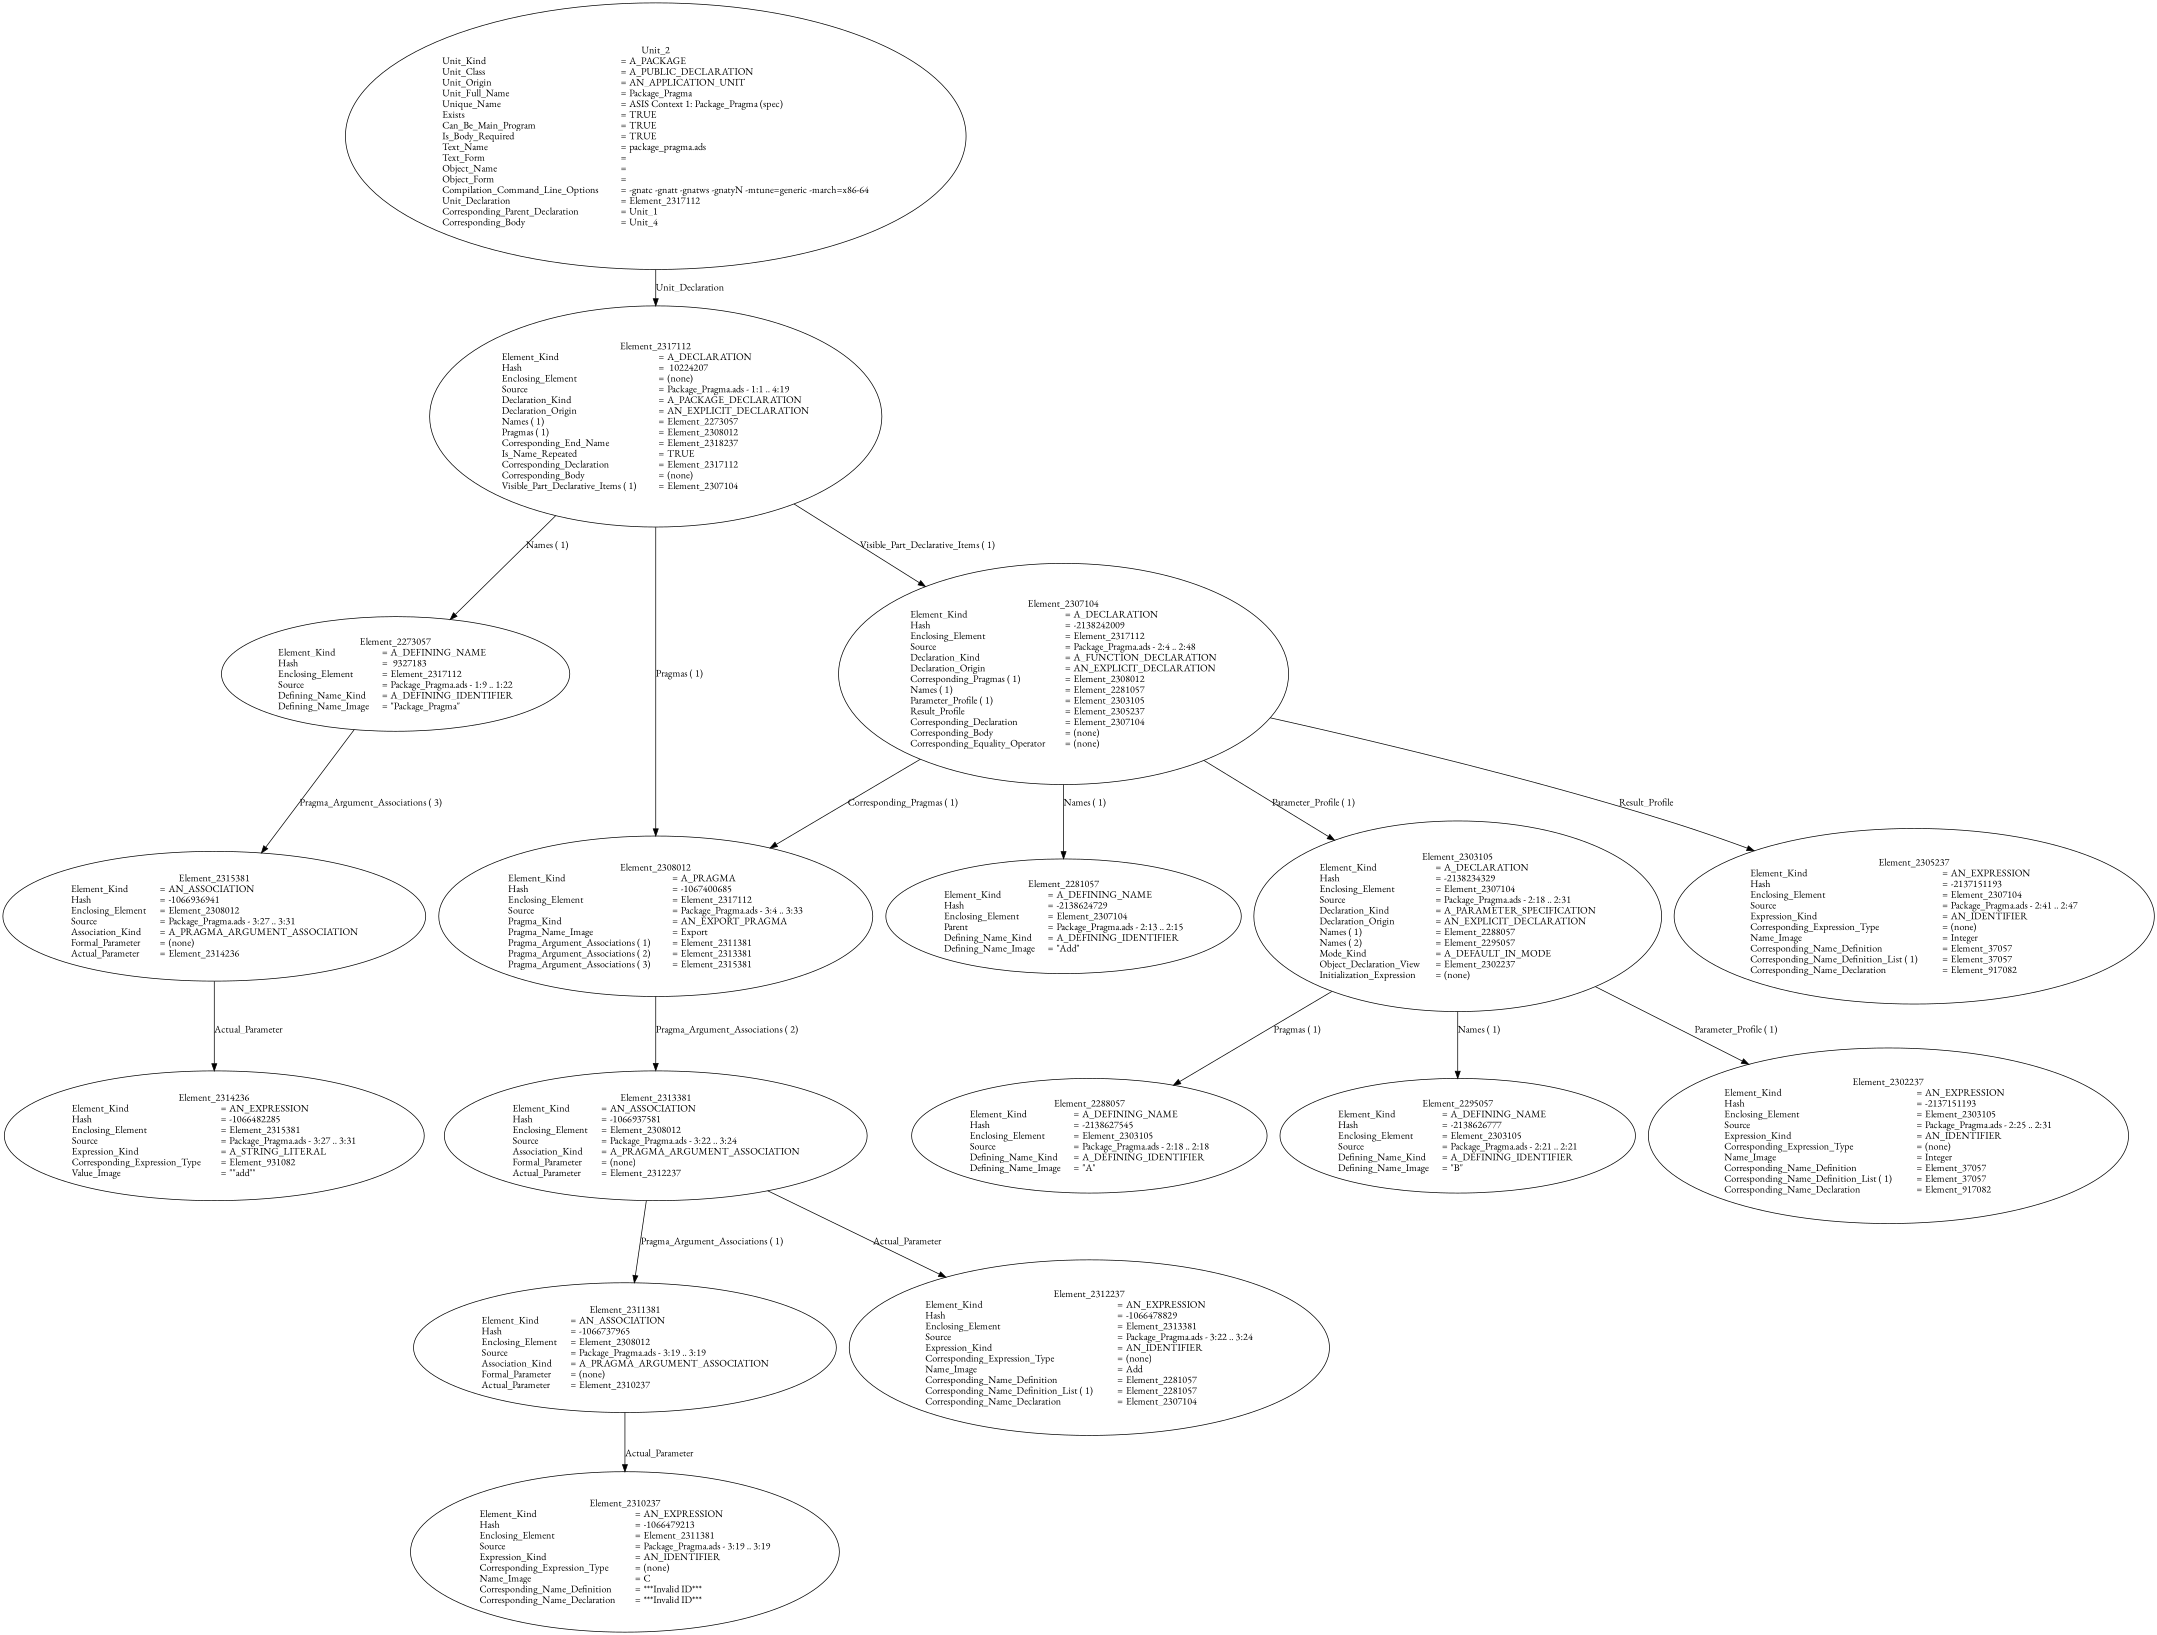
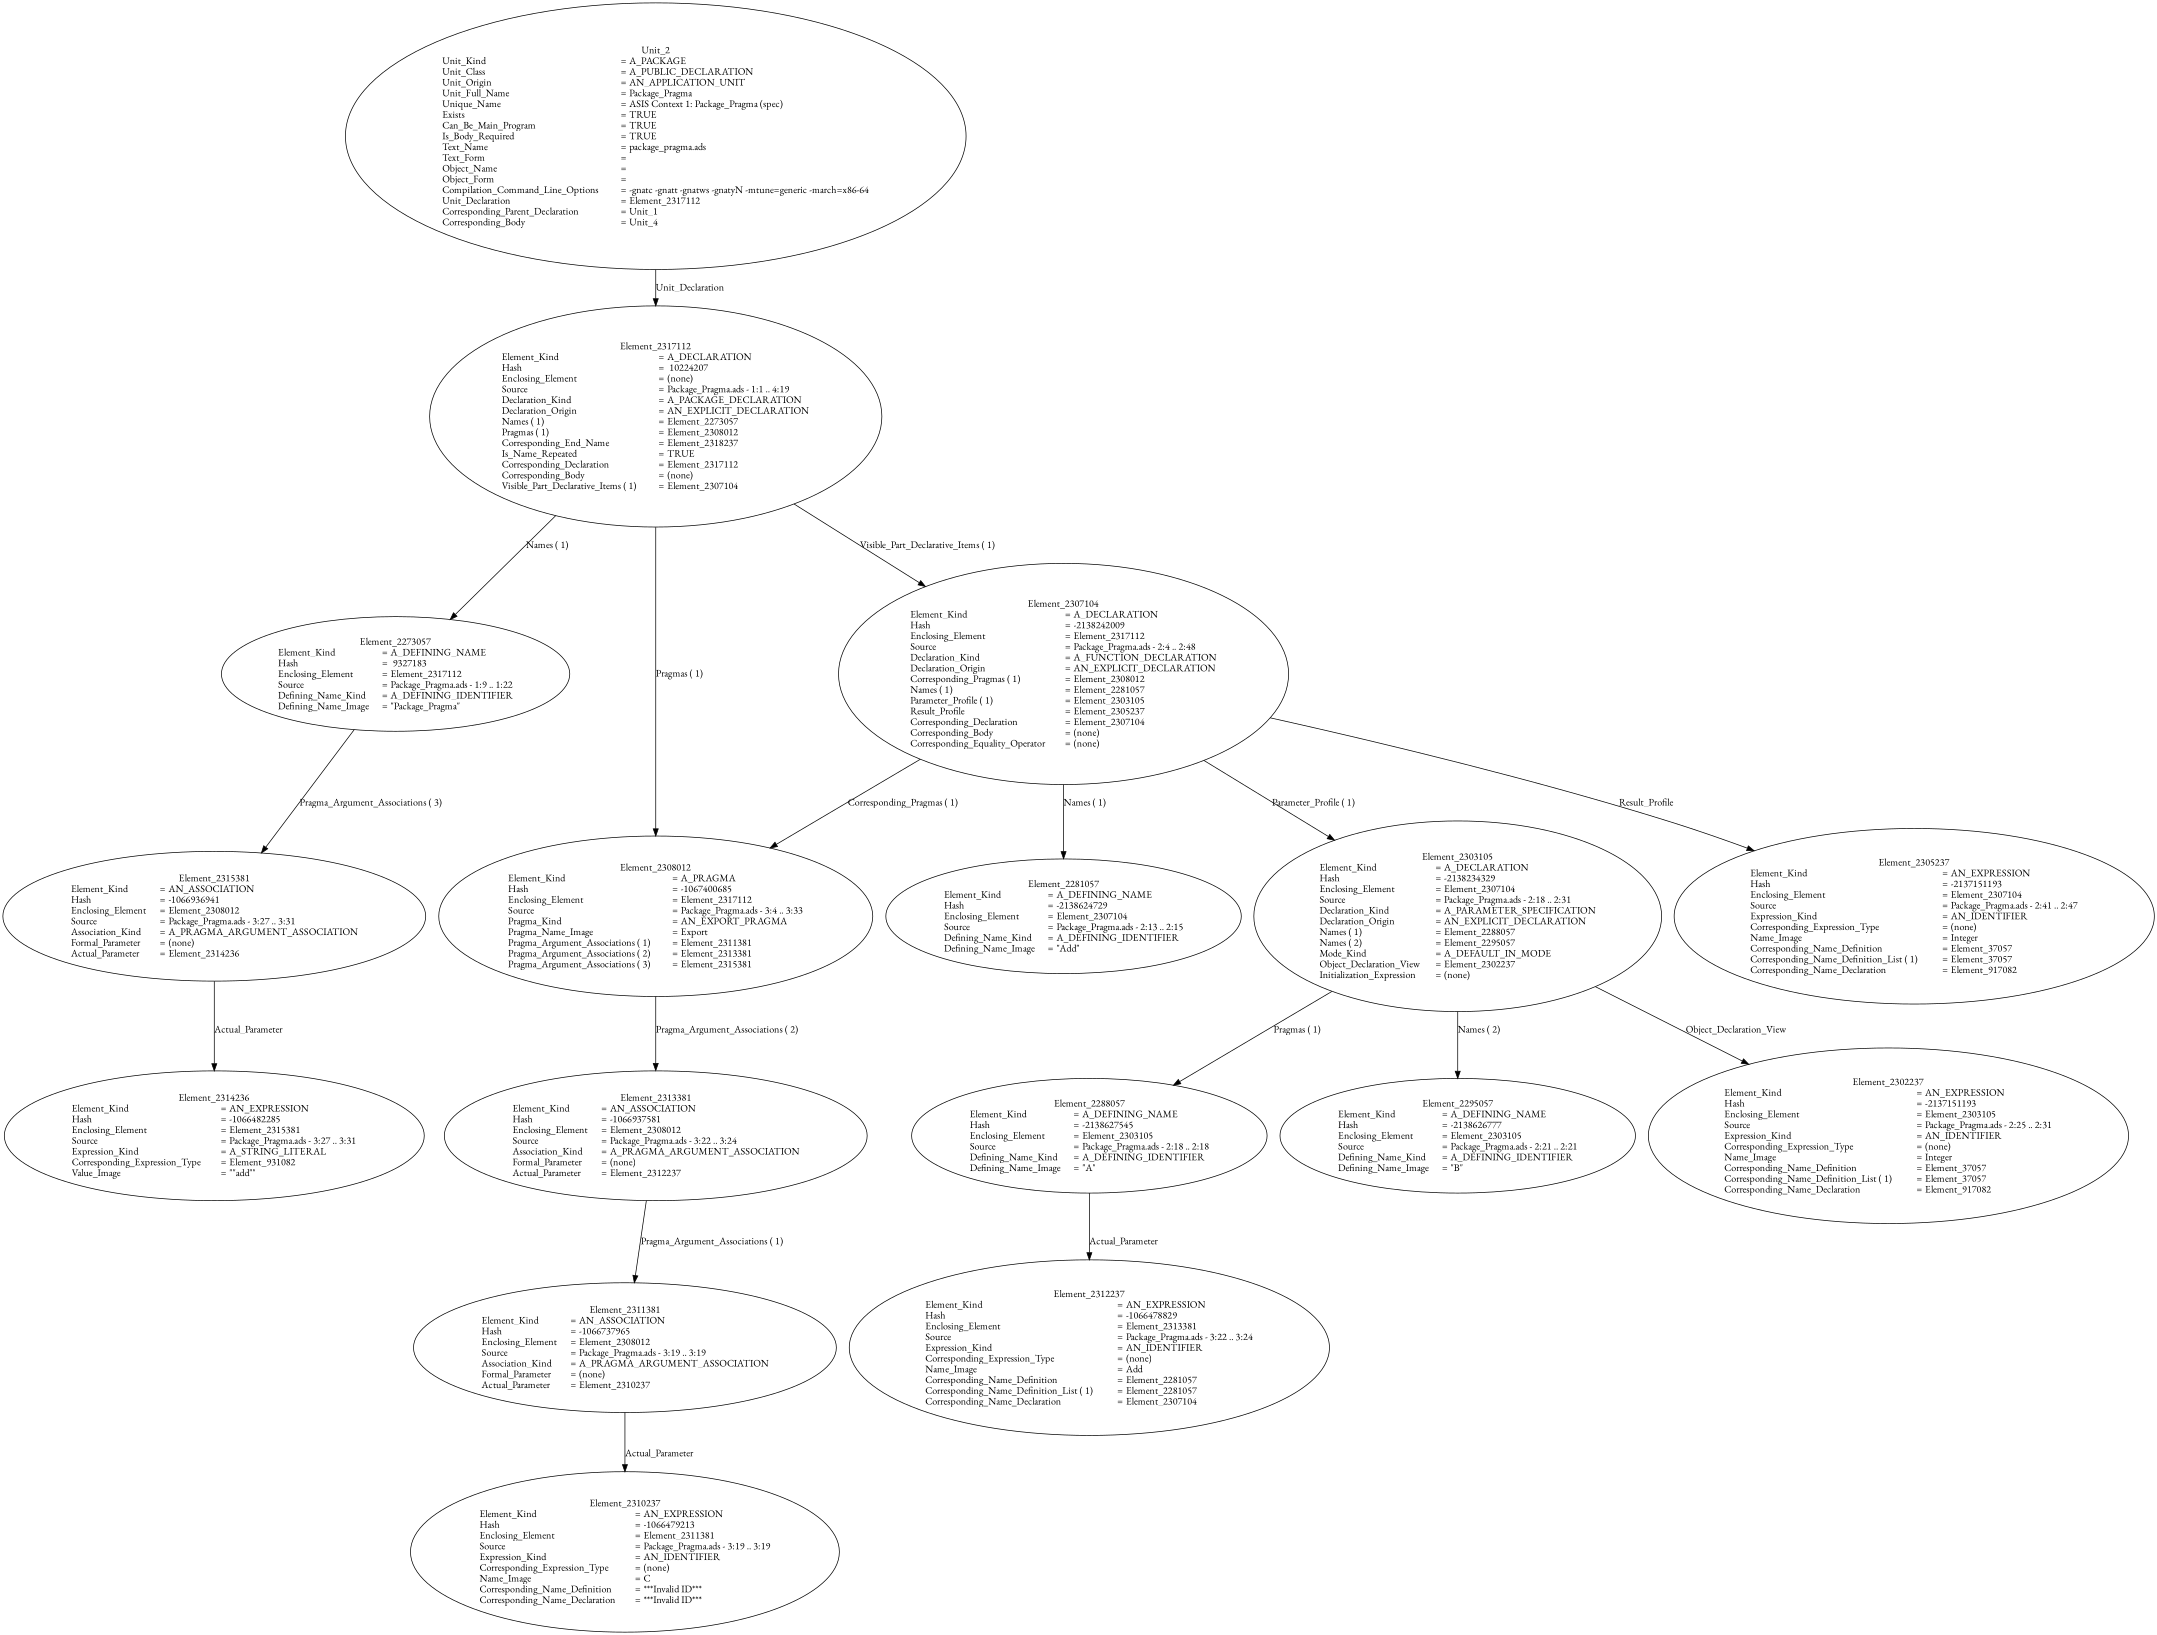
(958, 927) -> (959, 927)
(1479, 1030) -> (1479, 1030)
(1736, 1030) -> (1736, 1030)
(854, 1232) -> (1089, 1223)
